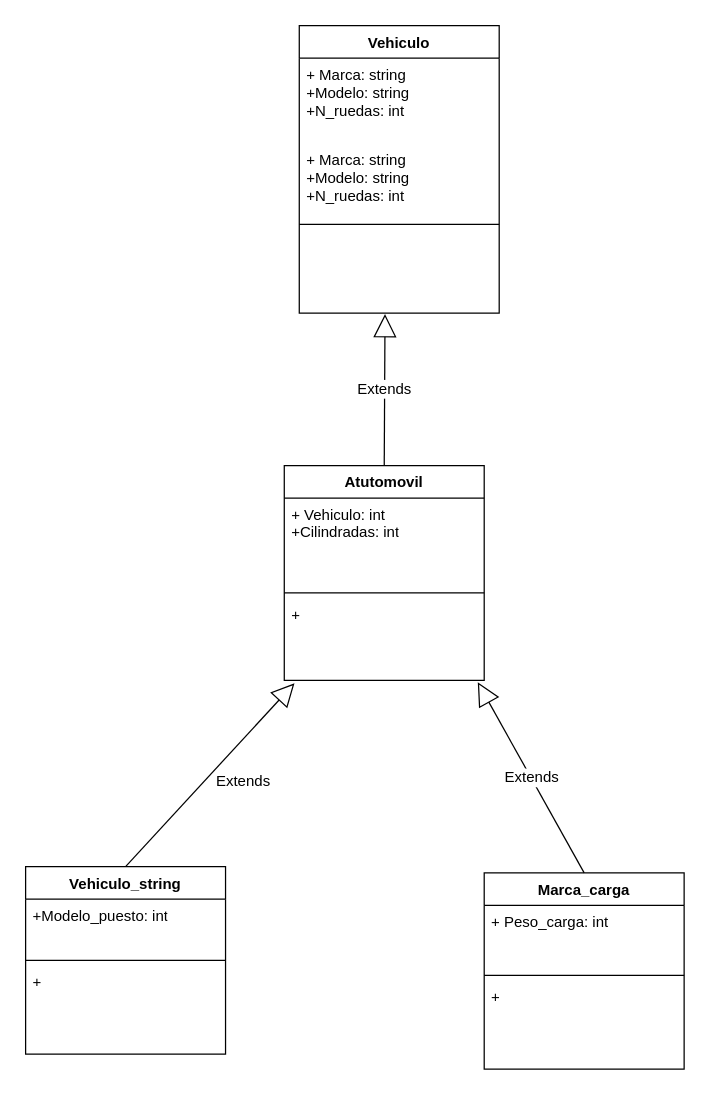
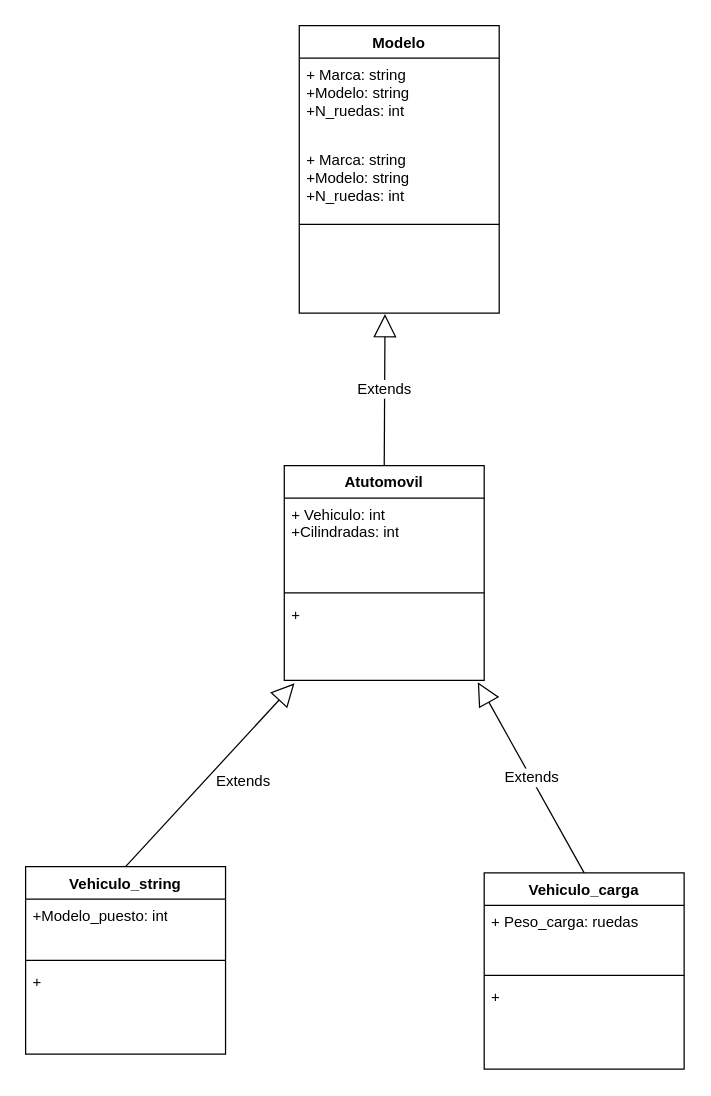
(399, 43) -> (399, 43)
(584, 891) -> (584, 891)
(555, 923) -> (570, 923)
